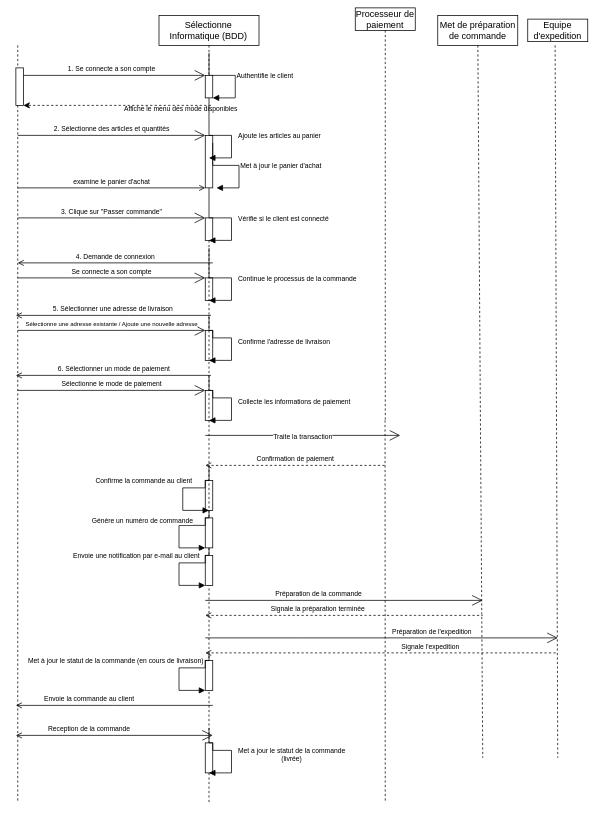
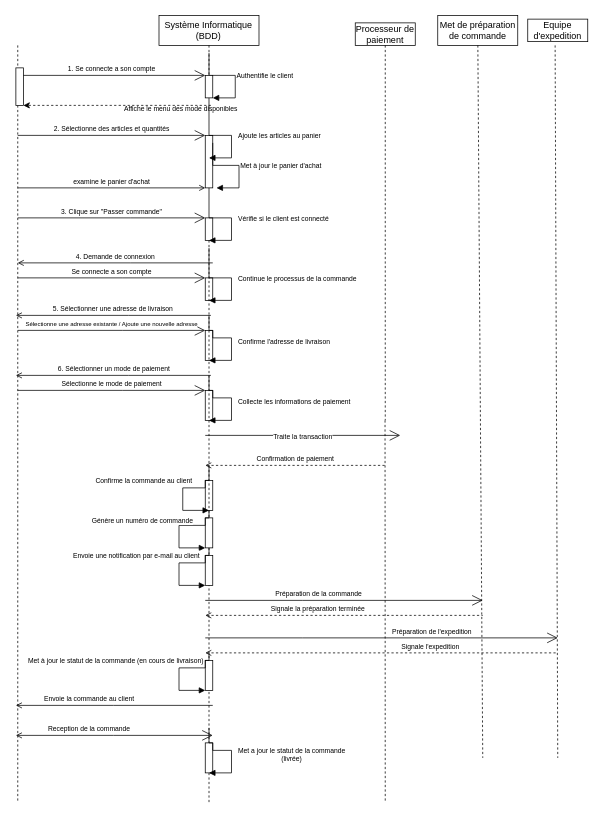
(385, 19) -> (385, 34)
(209, 30) -> (209, 30)
